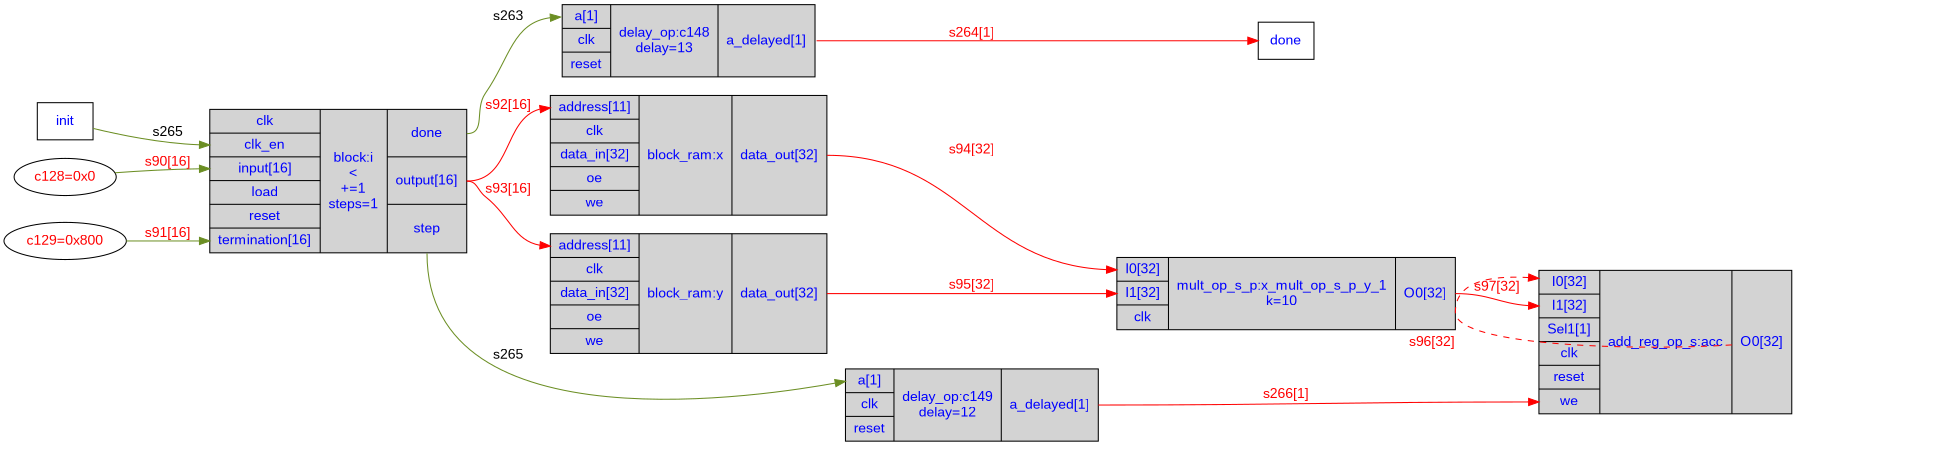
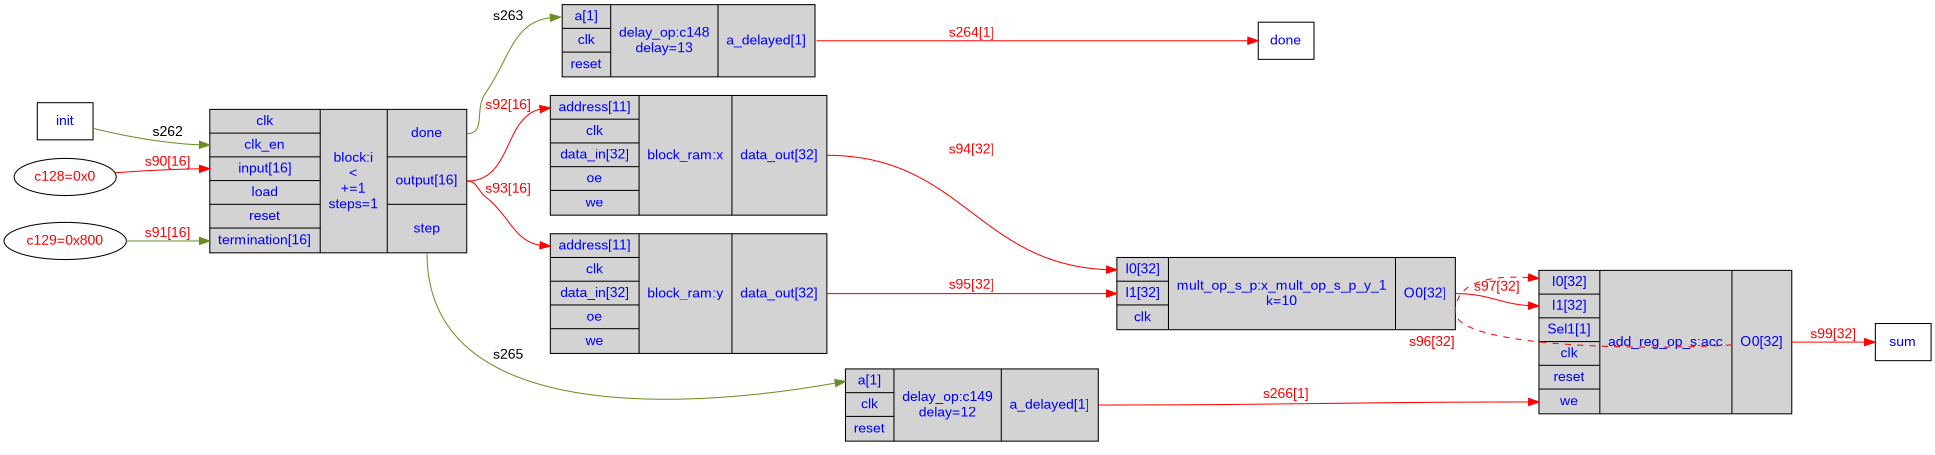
(168, 132) -> (168, 132)
(157, 170) -> (157, 170)
none -> (1903, 342)
